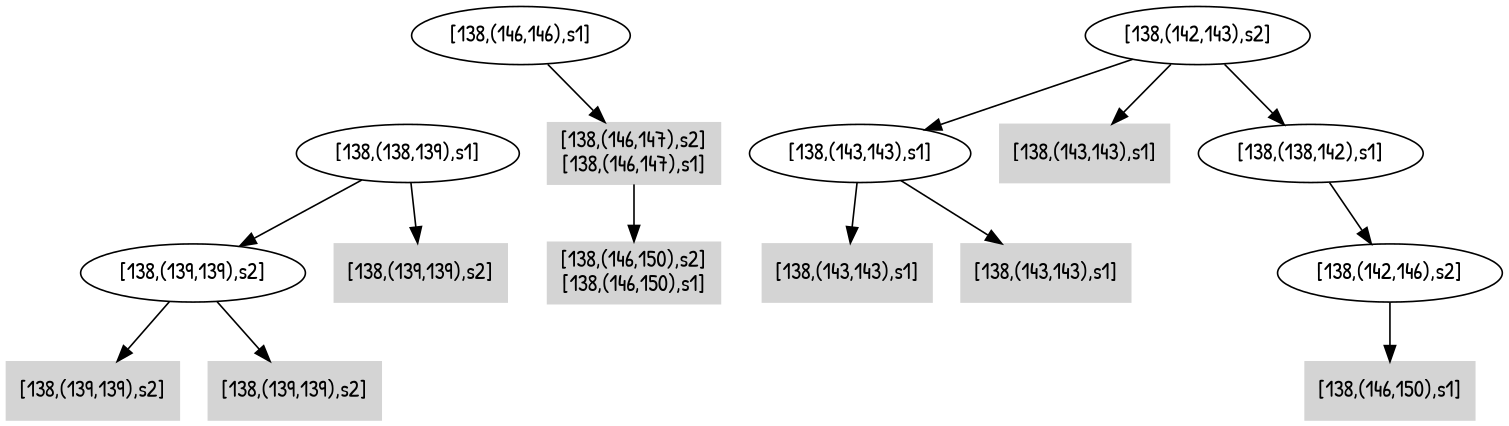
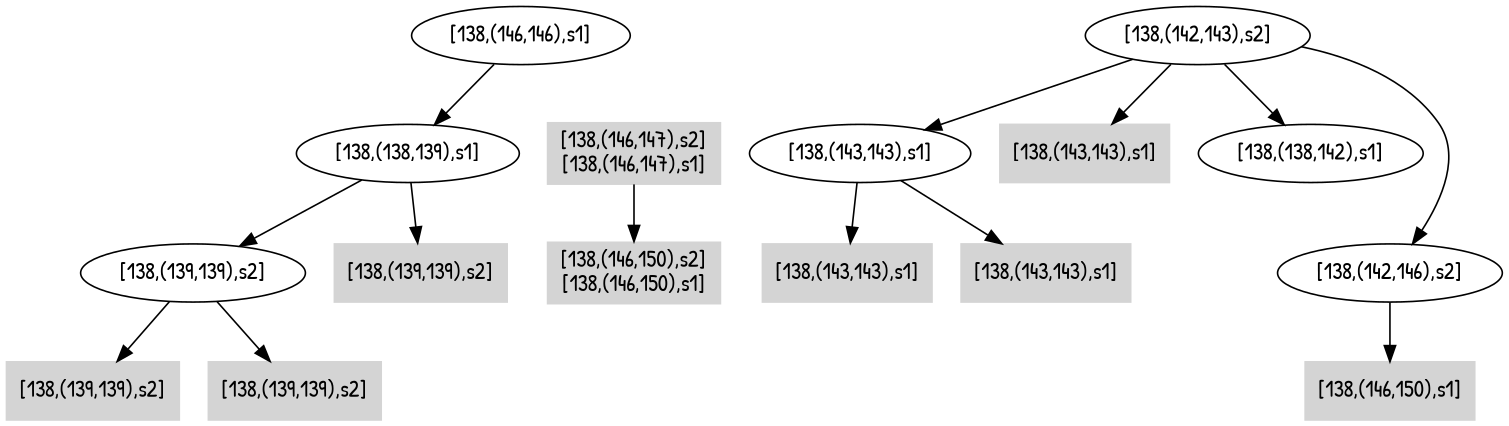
(571, 87) -> (470, 89)
(1346, 206) -> (1424, 106)
